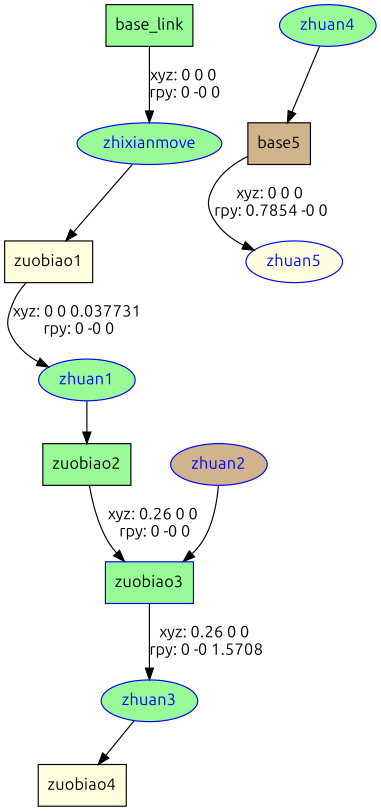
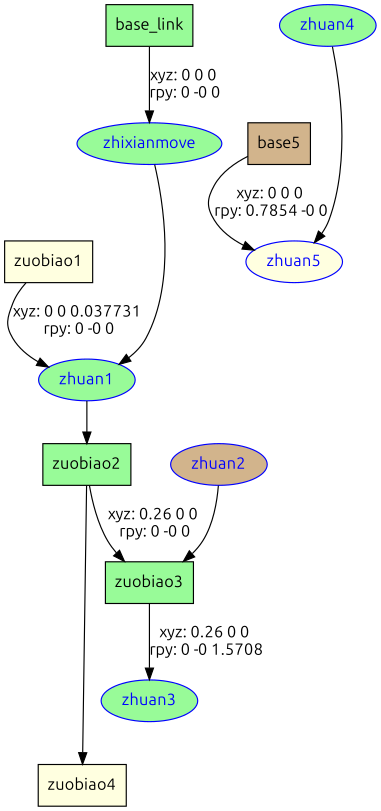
(306, 79) -> (342, 141)
(103, 198) -> (164, 266)
(149, 583) -> (149, 583)
(120, 738) -> (85, 619)
